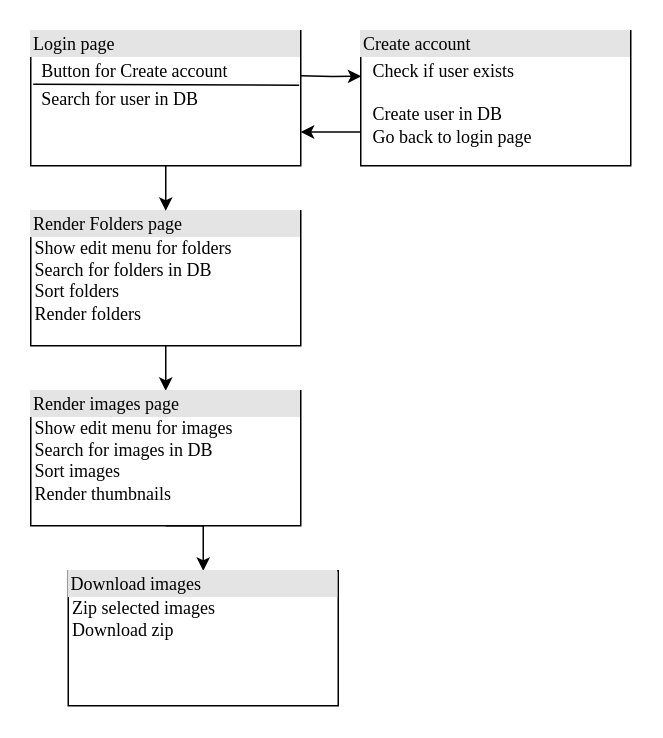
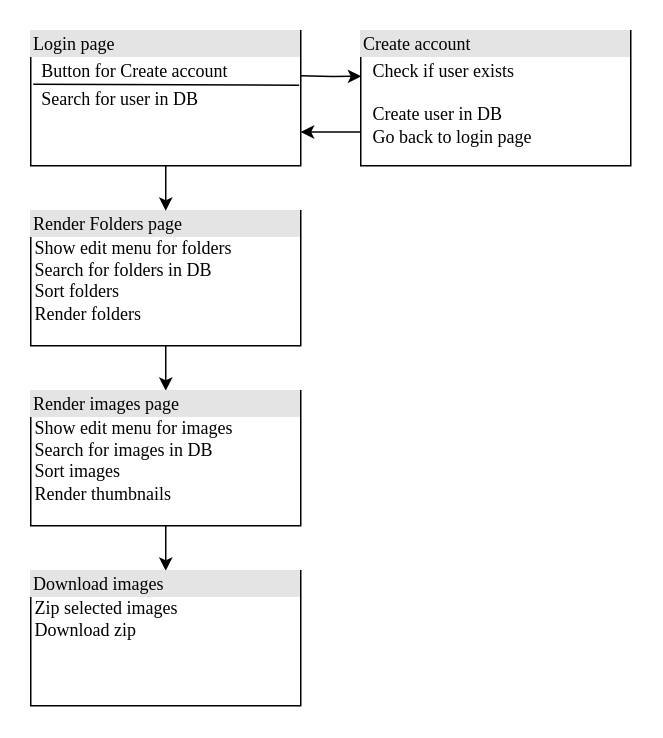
(203, 638) -> (166, 638)
